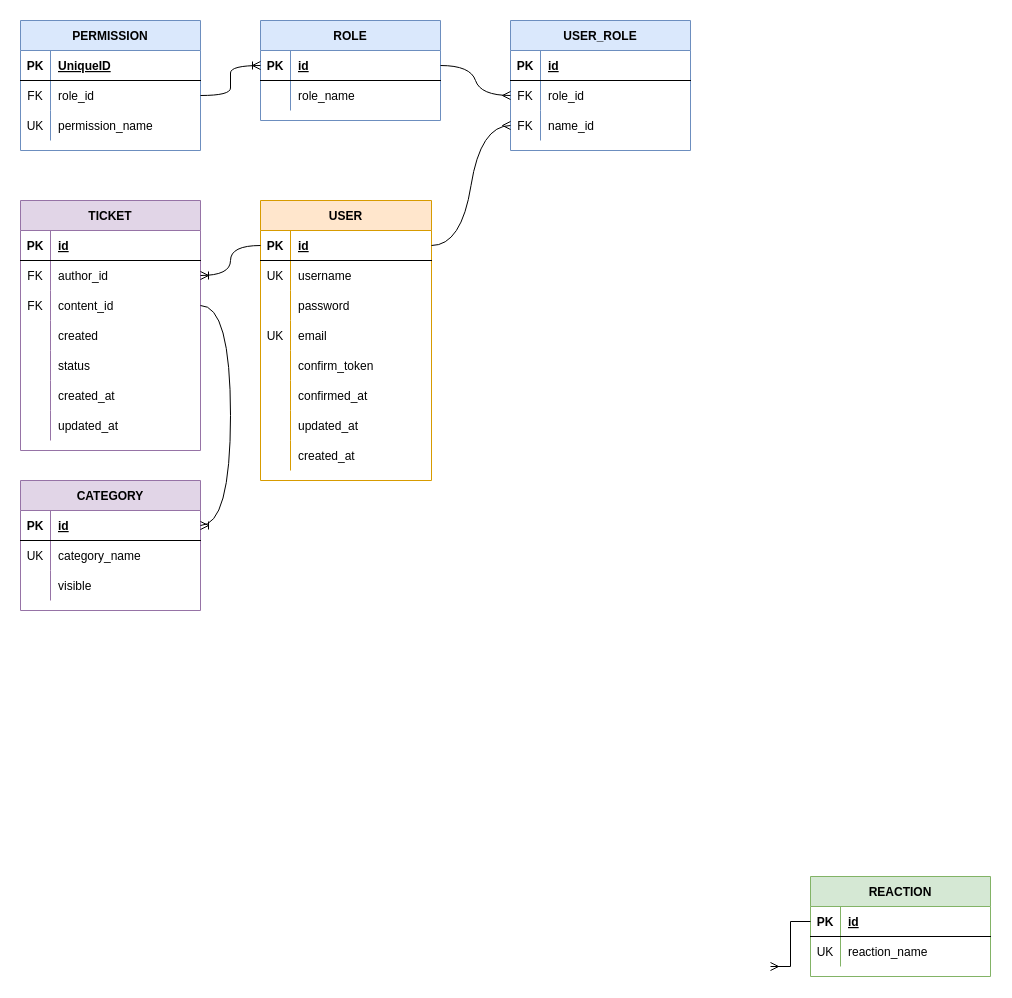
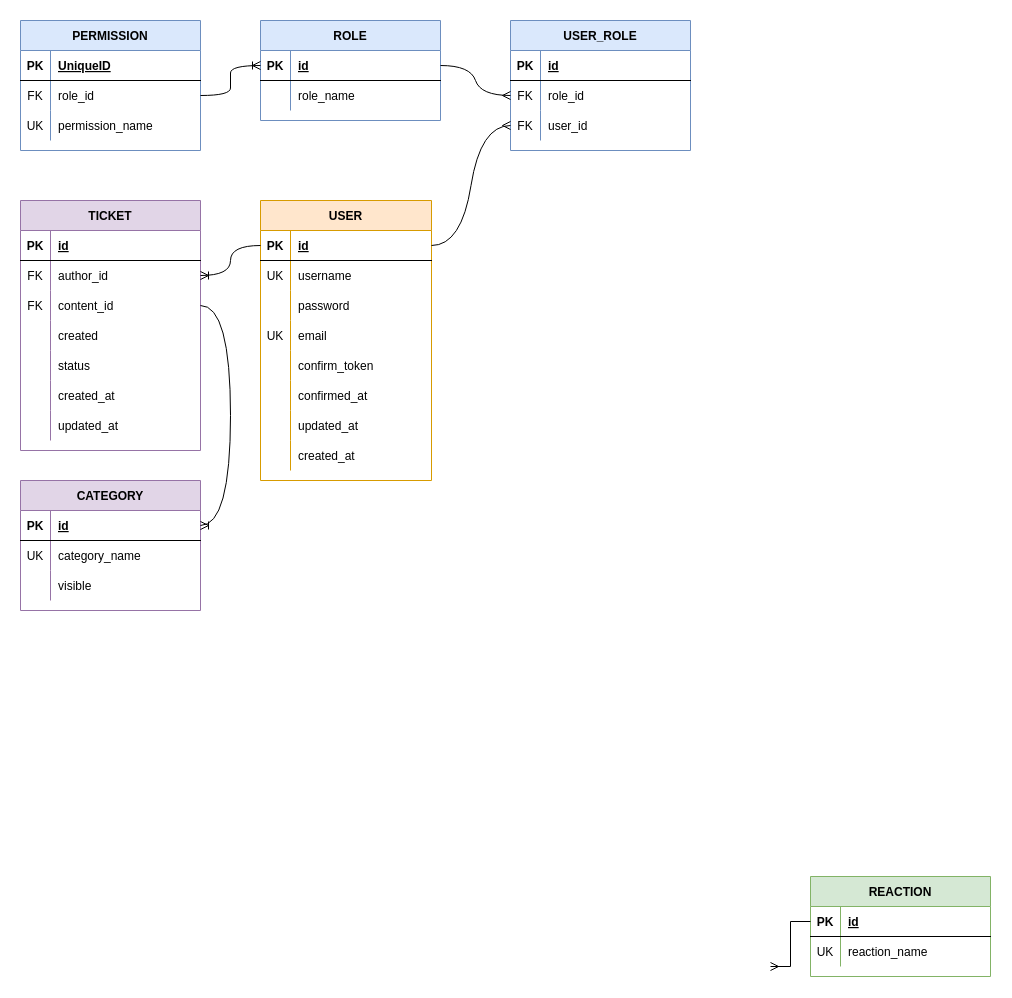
(570, 126) -> (570, 126)
